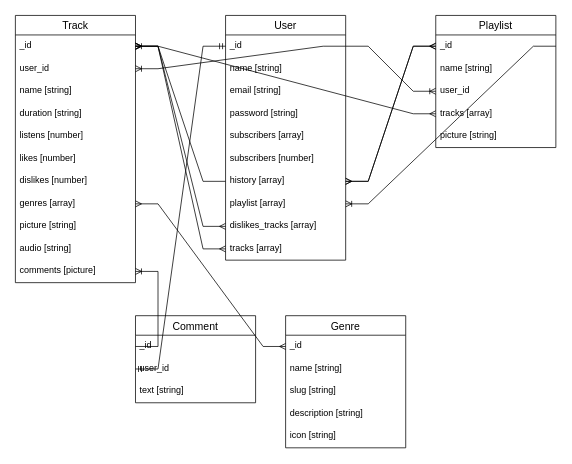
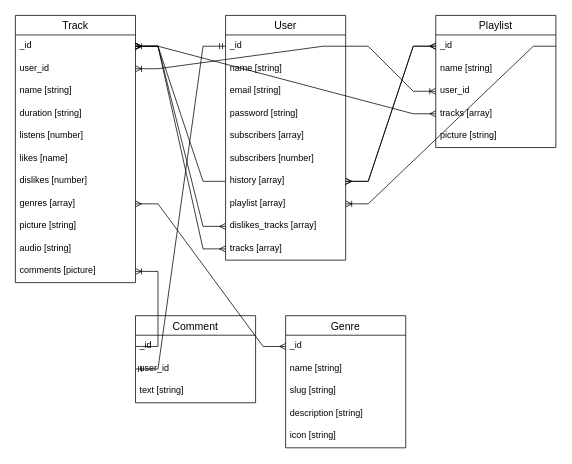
(51, 158) -> (46, 158)
